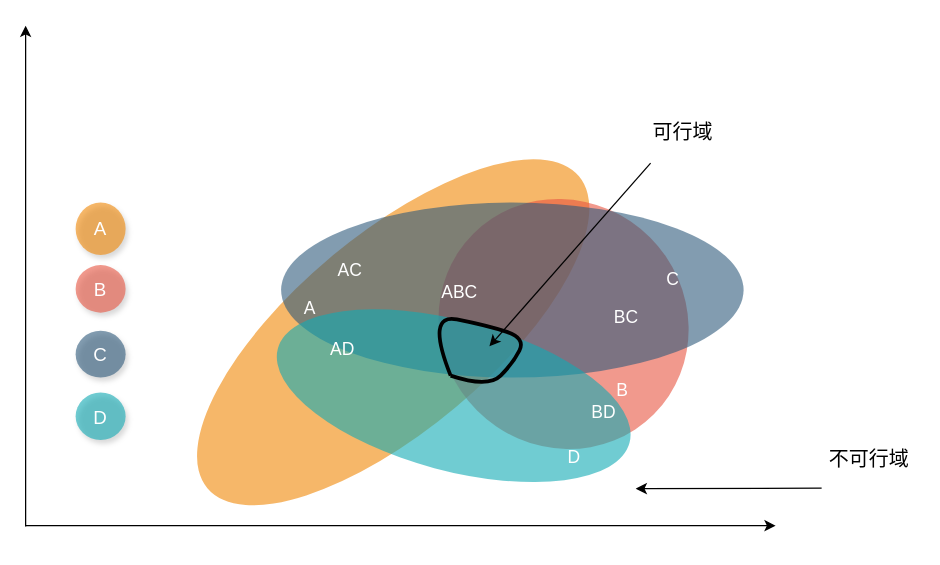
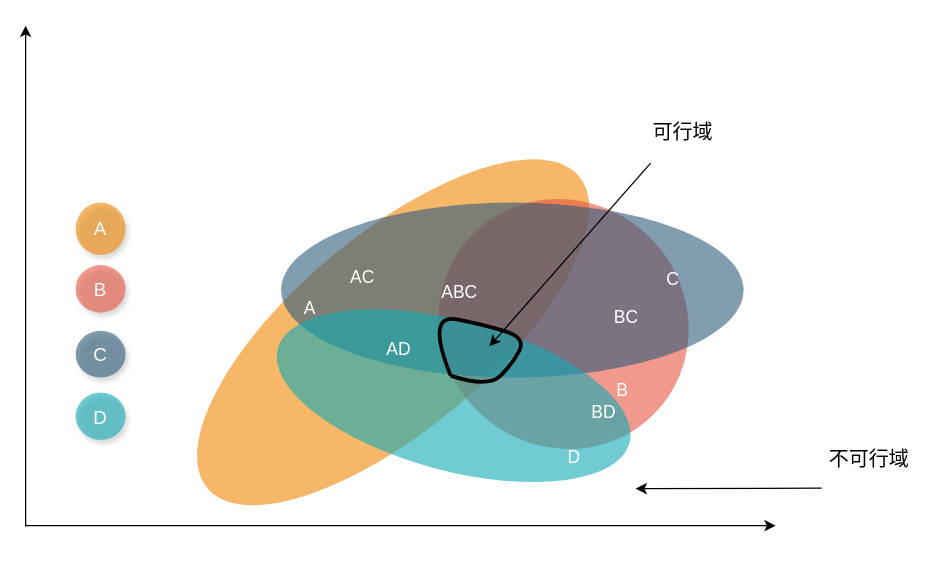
(354, 270) -> (367, 277)
(347, 350) -> (403, 350)
